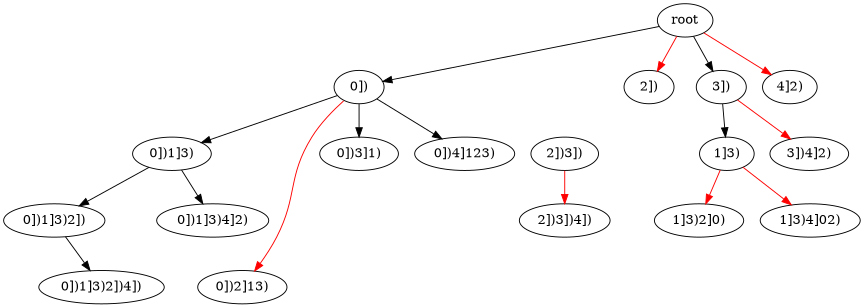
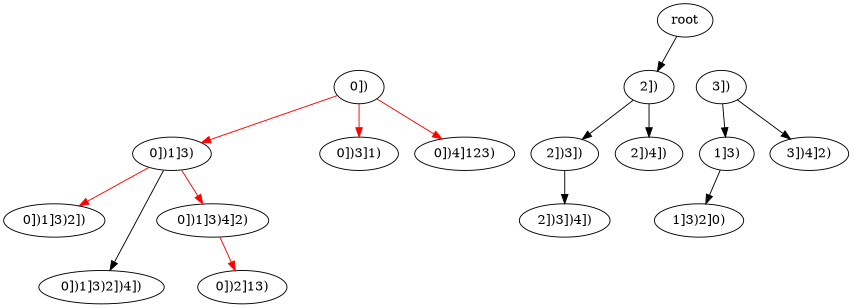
(669, 50) -> (669, 50)
(701, 50) -> none
(526, 53) -> none
(790, 87) -> none
(359, 116) -> (359, 116)
(405, 116) -> (405, 116)
none -> (611, 117)
(760, 117) -> (760, 117)
(274, 118) -> (274, 118)
none -> (649, 154)
(295, 178) -> (226, 250)
(190, 183) -> (190, 183)
(565, 183) -> (565, 183)
(715, 183) -> (715, 183)
(118, 184) -> (118, 184)
(810, 220) -> none
(75, 250) -> (139, 216)
